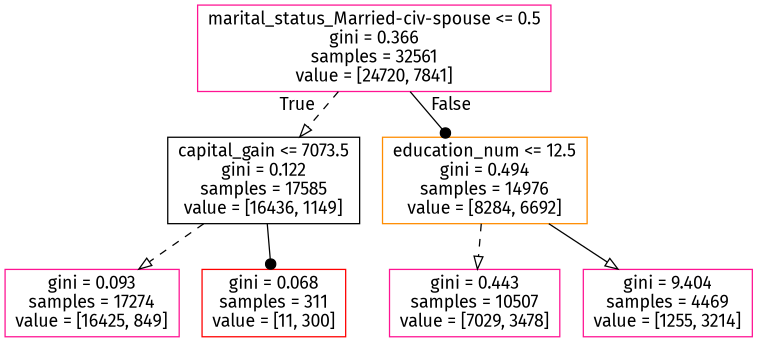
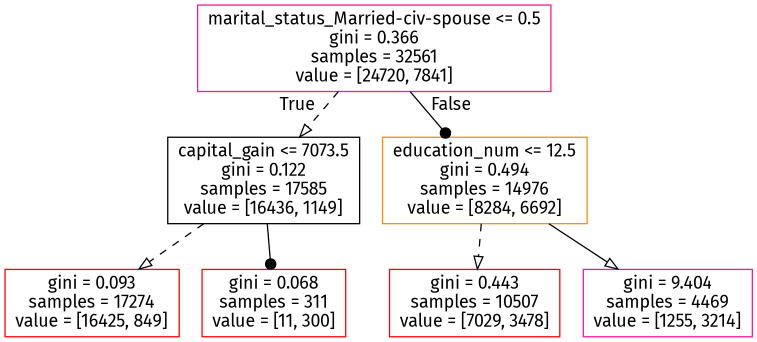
(92, 303) -> (92, 303)
(475, 303) -> (475, 303)
